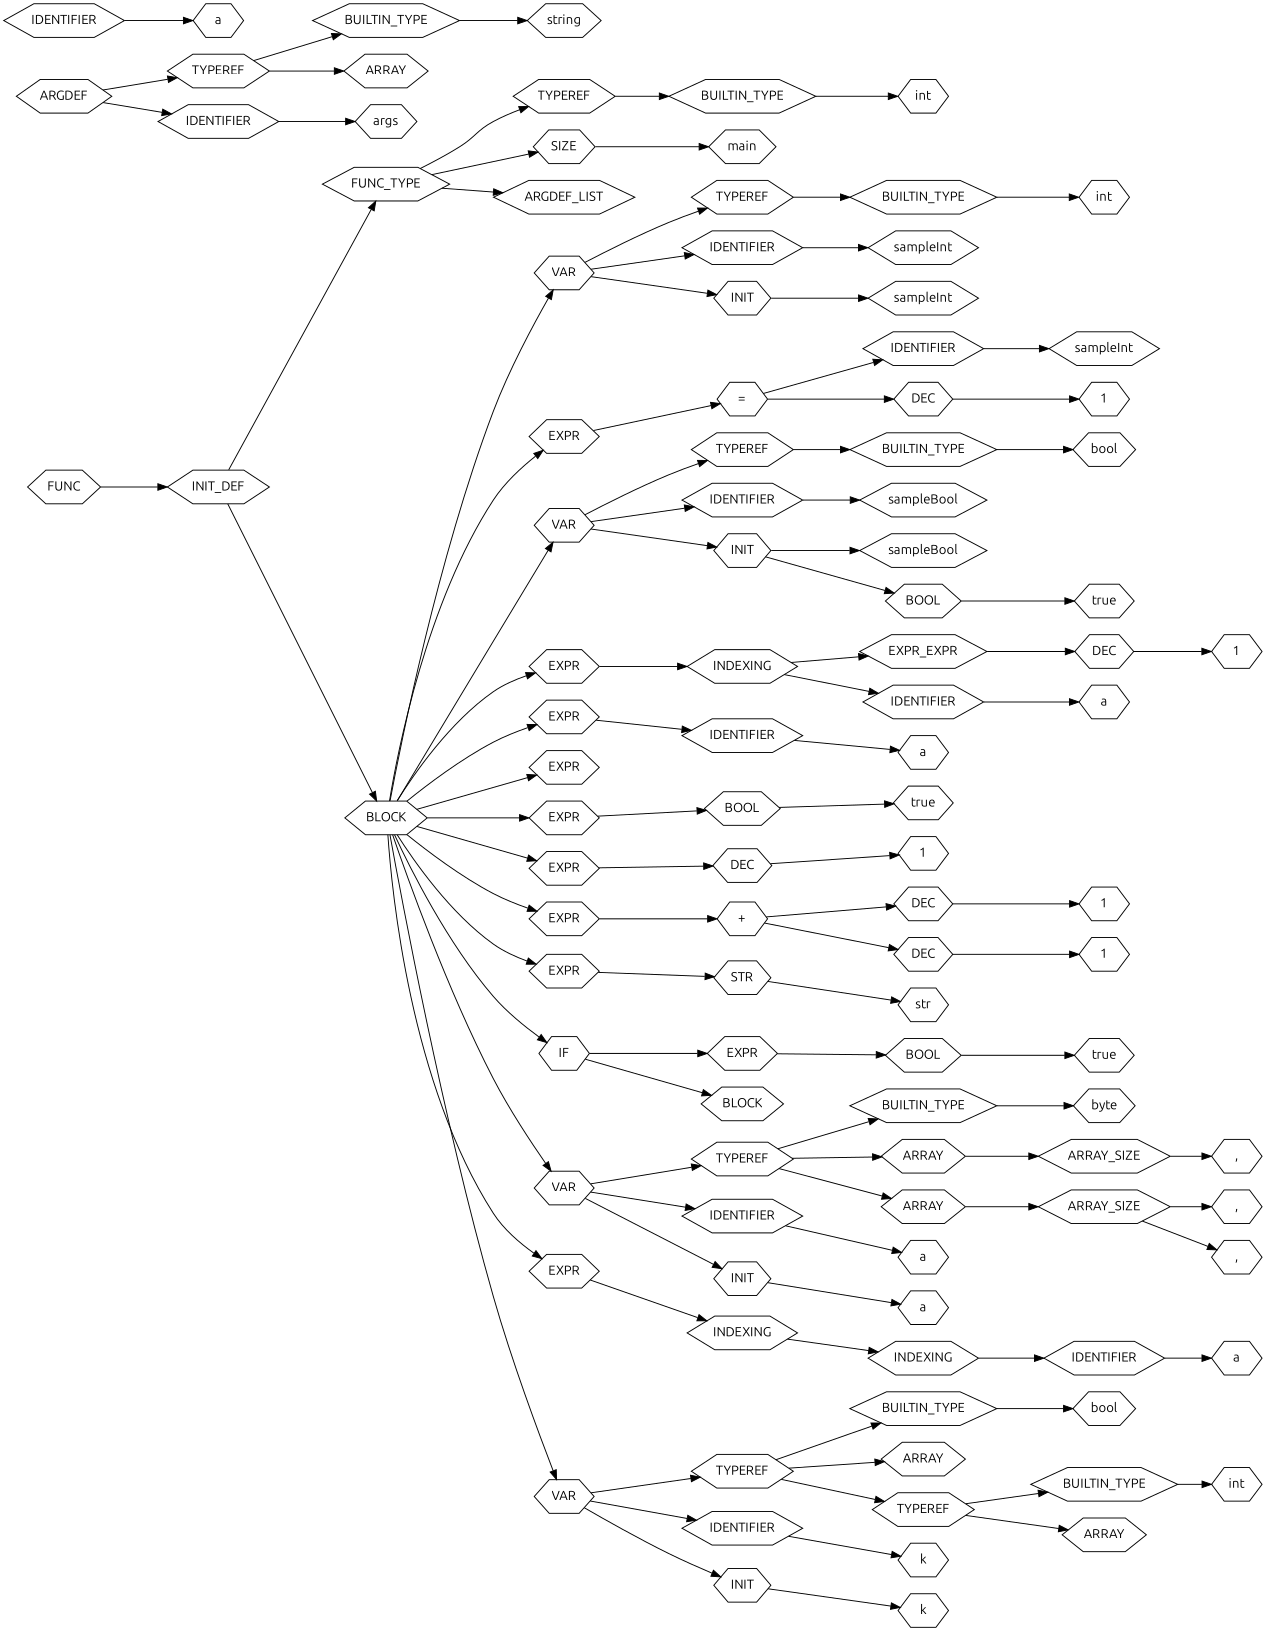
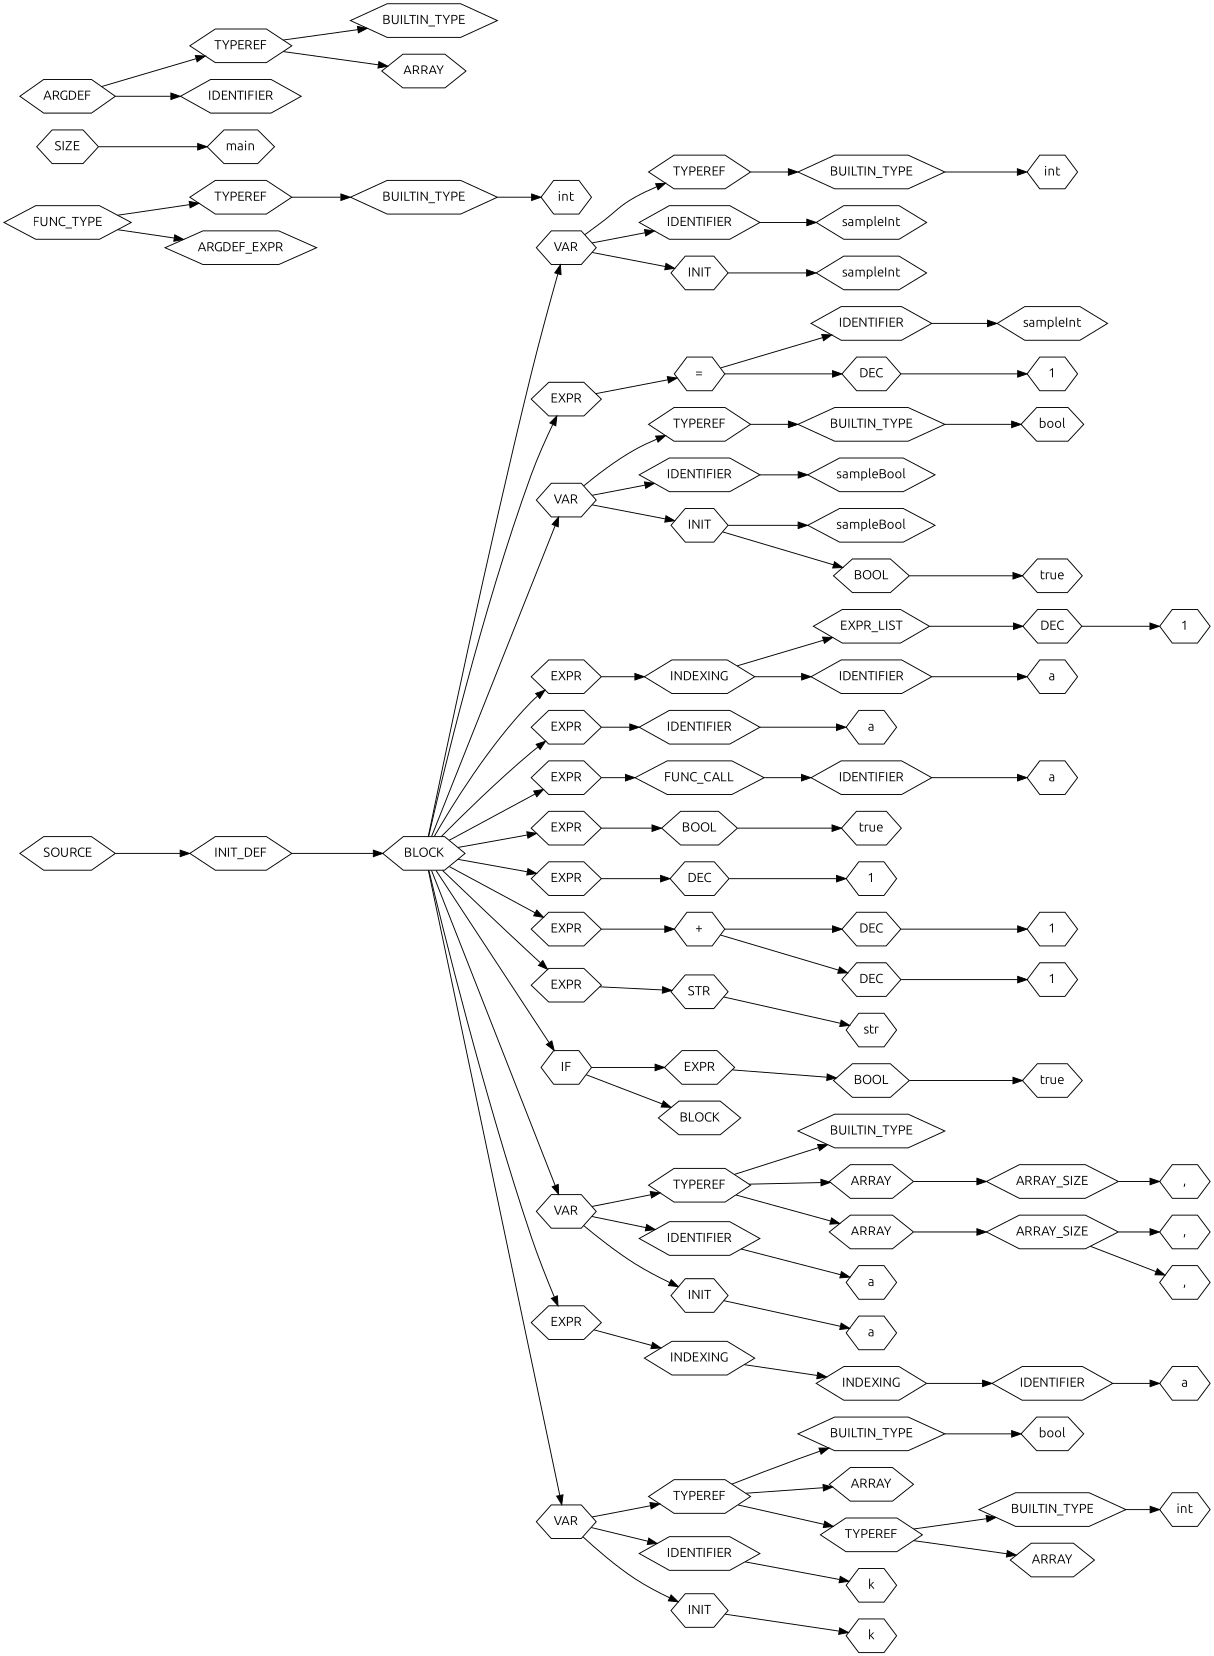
(564, 21) -> none
(386, 122) -> none
(480, 164) -> none
(564, 197) -> (241, 248)
(300, 340) -> none
(64, 487) -> (68, 853)
(923, 652) -> (871, 626)
none -> (700, 778)
(1104, 1106) -> none
